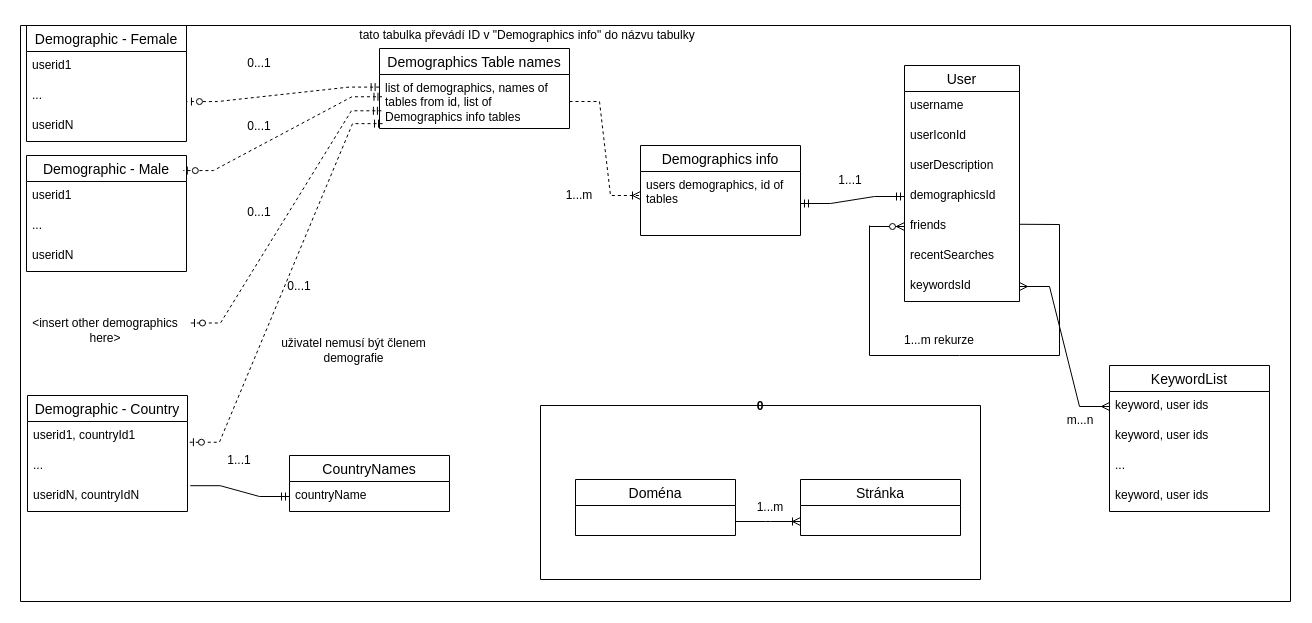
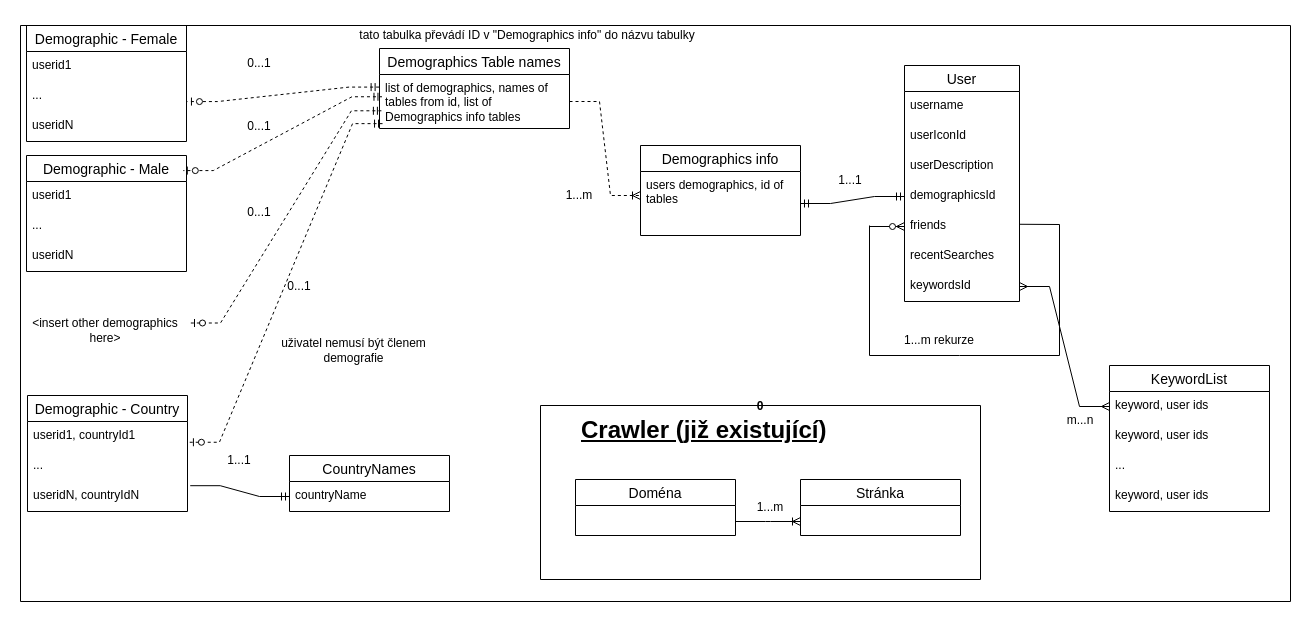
none -> (743, 430)
